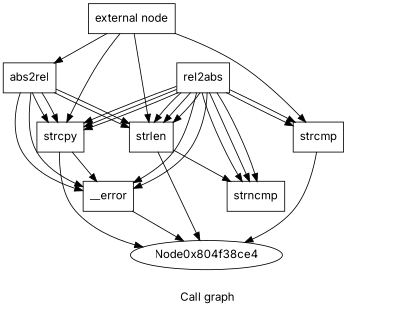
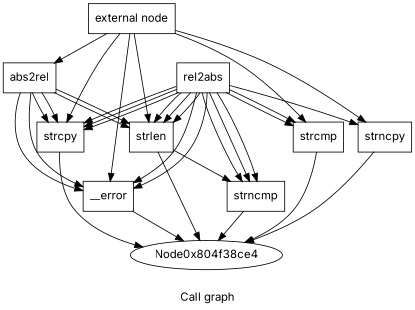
none -> (385, 137)
(82, 164) -> (121, 100)
none -> (234, 223)
